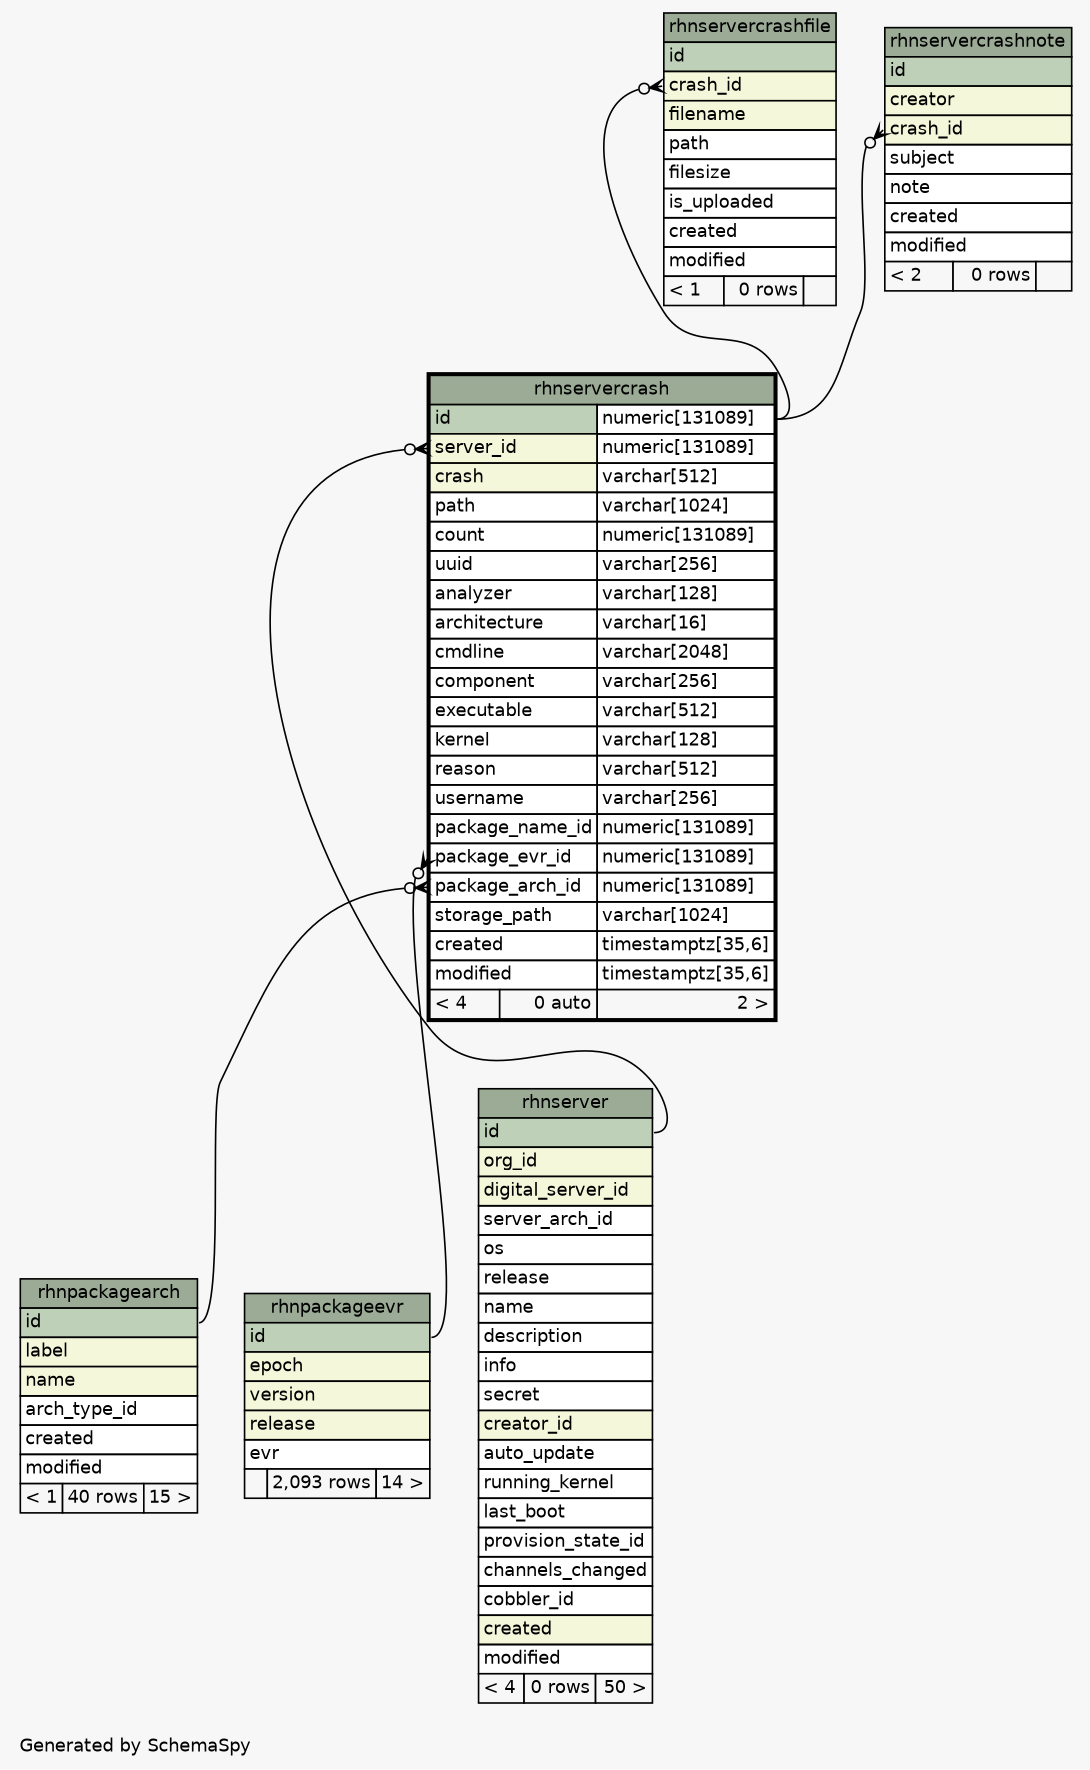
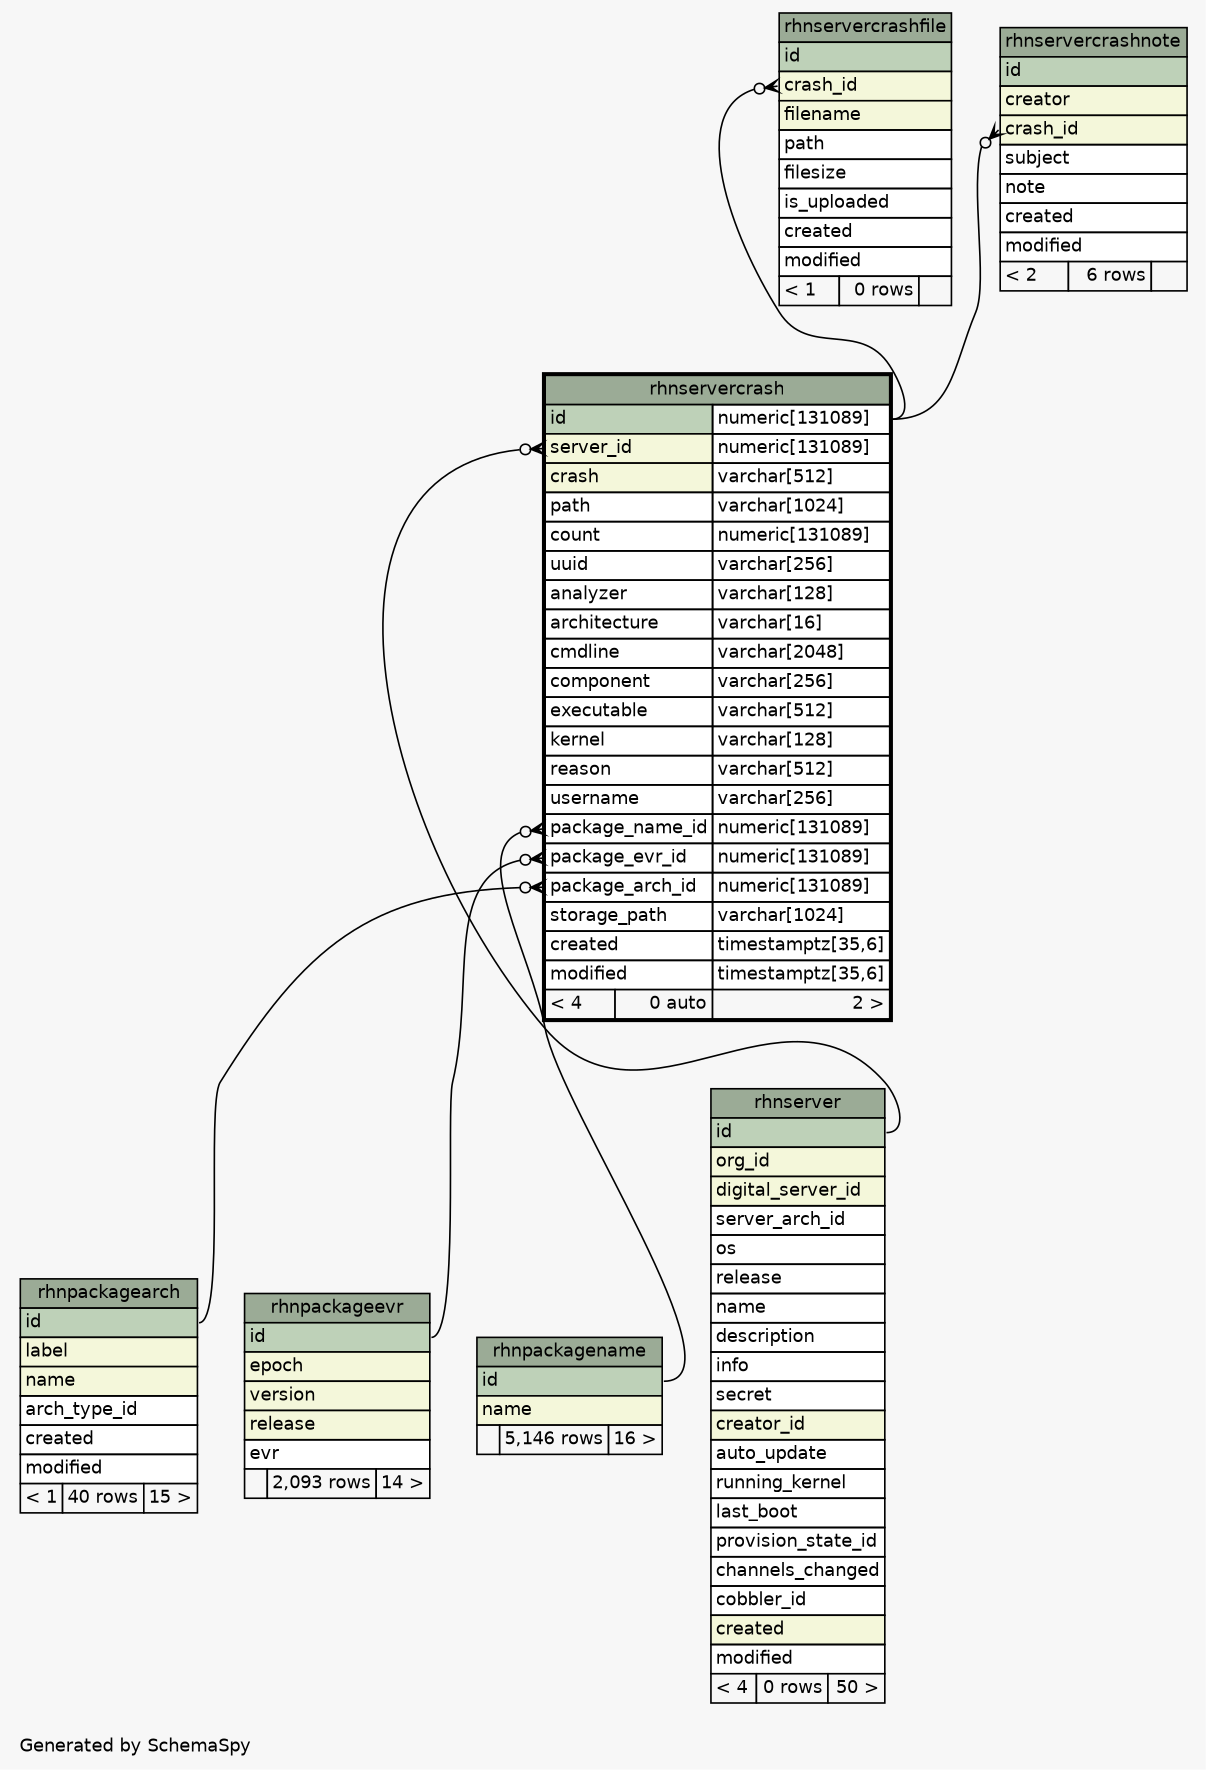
(1001, 275) -> (1116, 275)
none -> (570, 1396)
